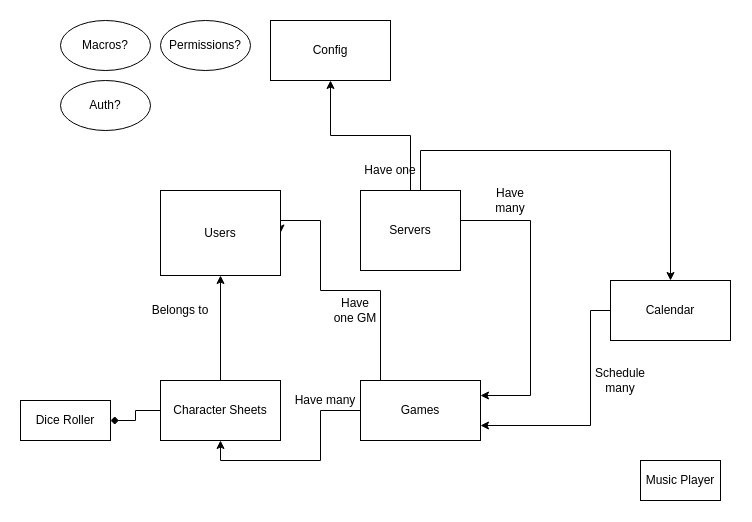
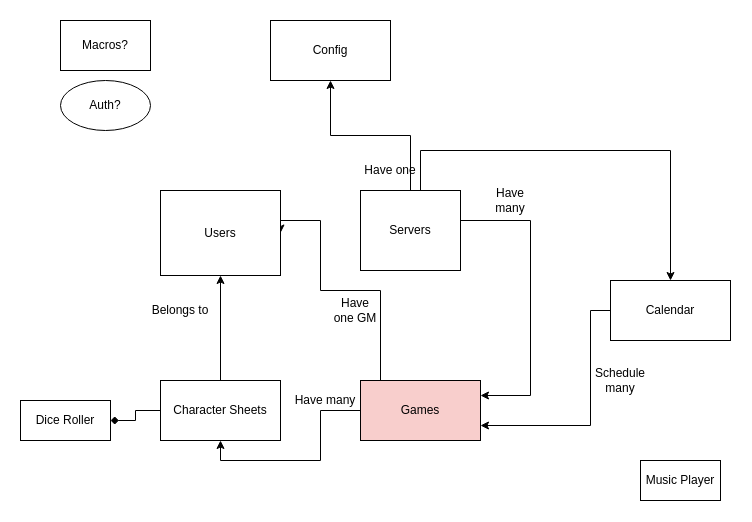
(106, 46) -> (106, 46)
(206, 46) -> none
(421, 411) -> (421, 411)
